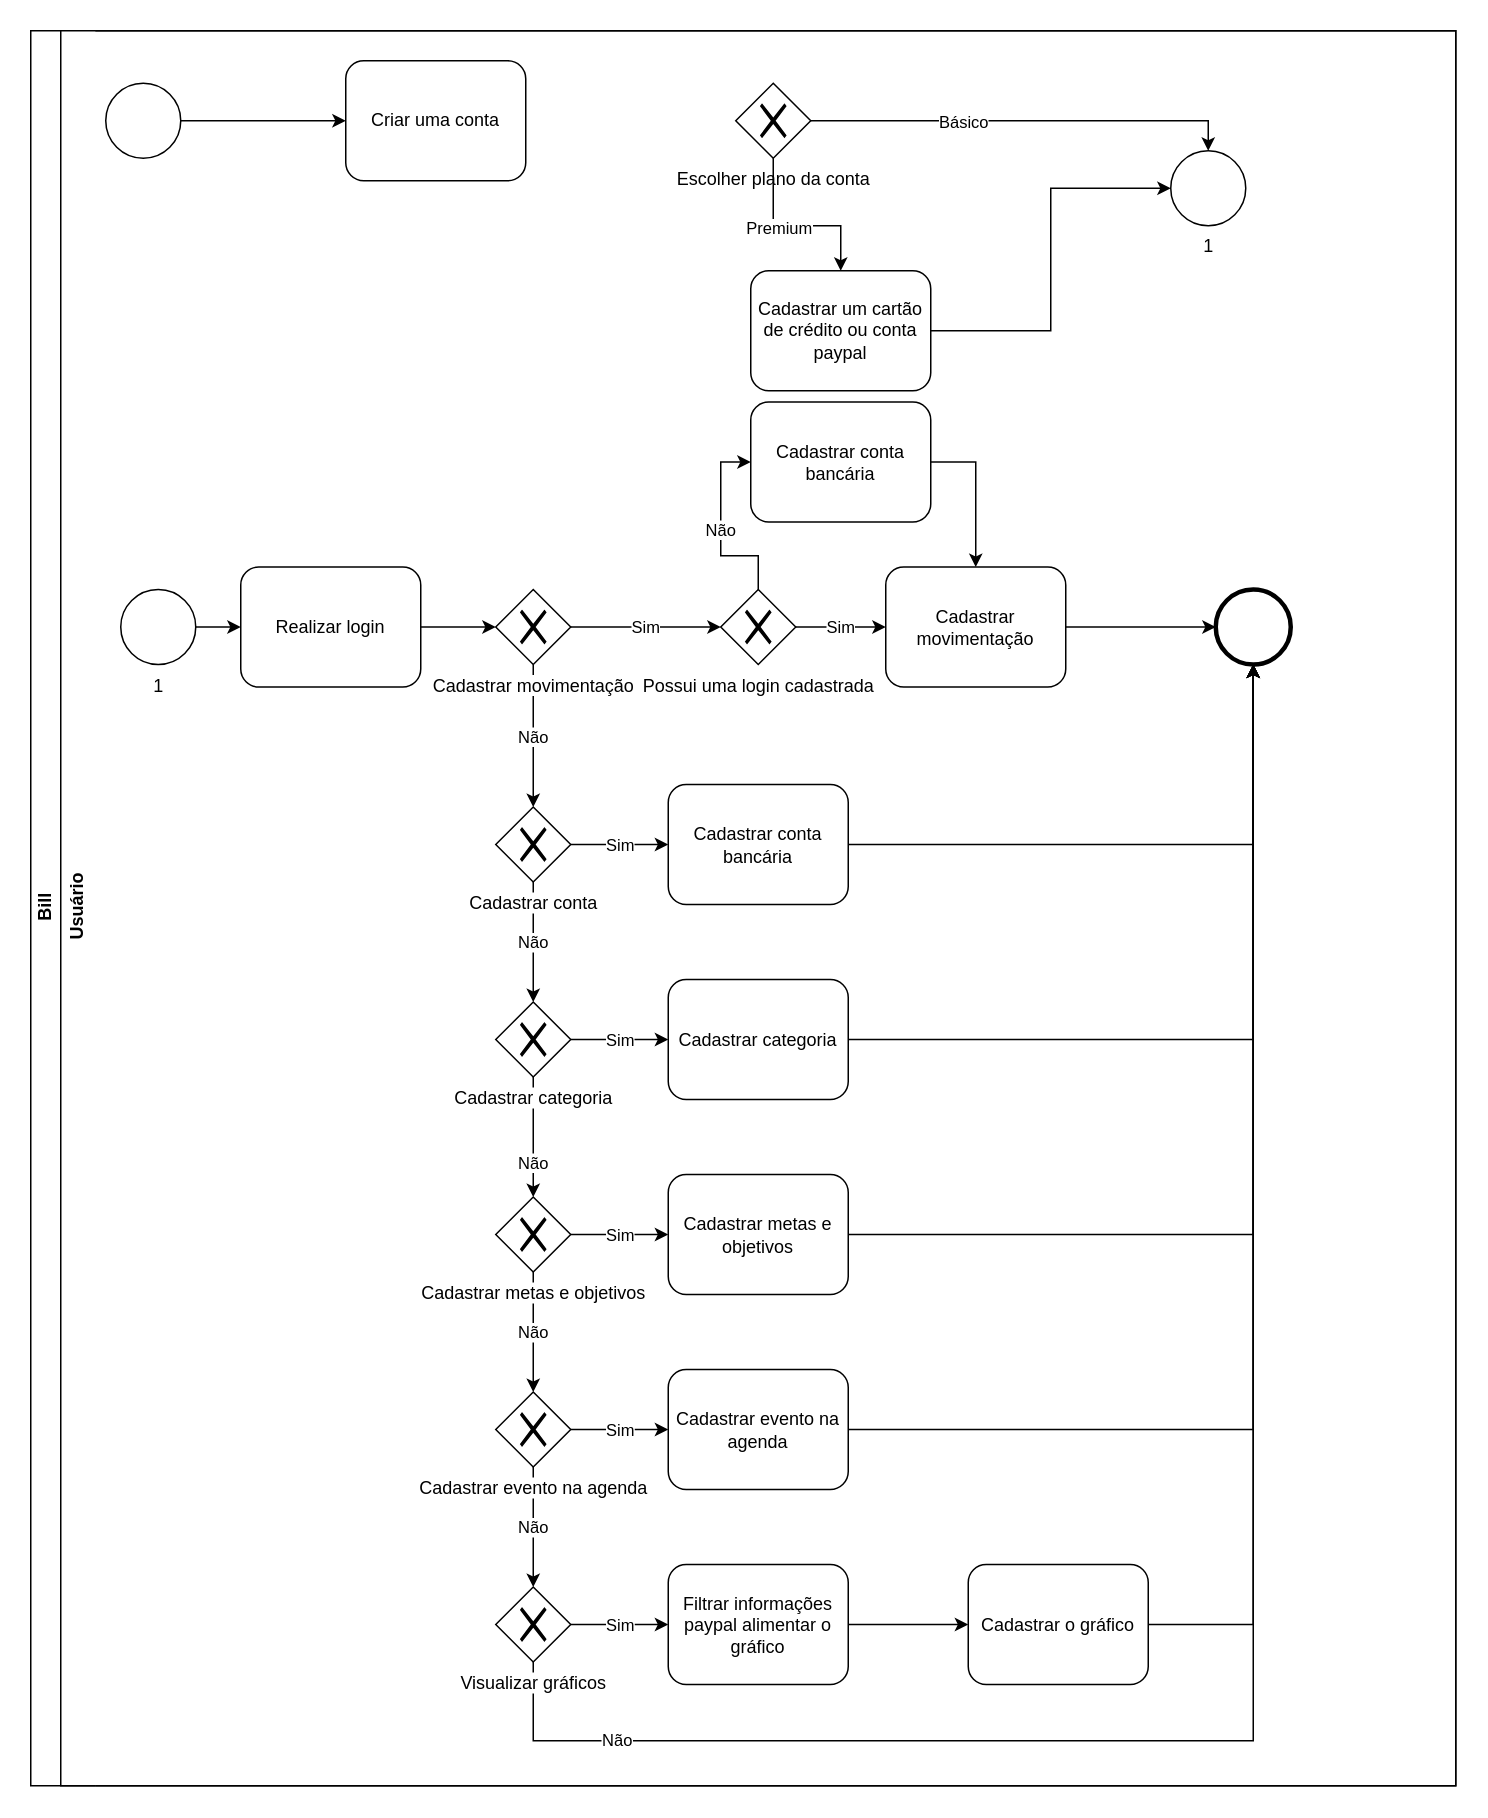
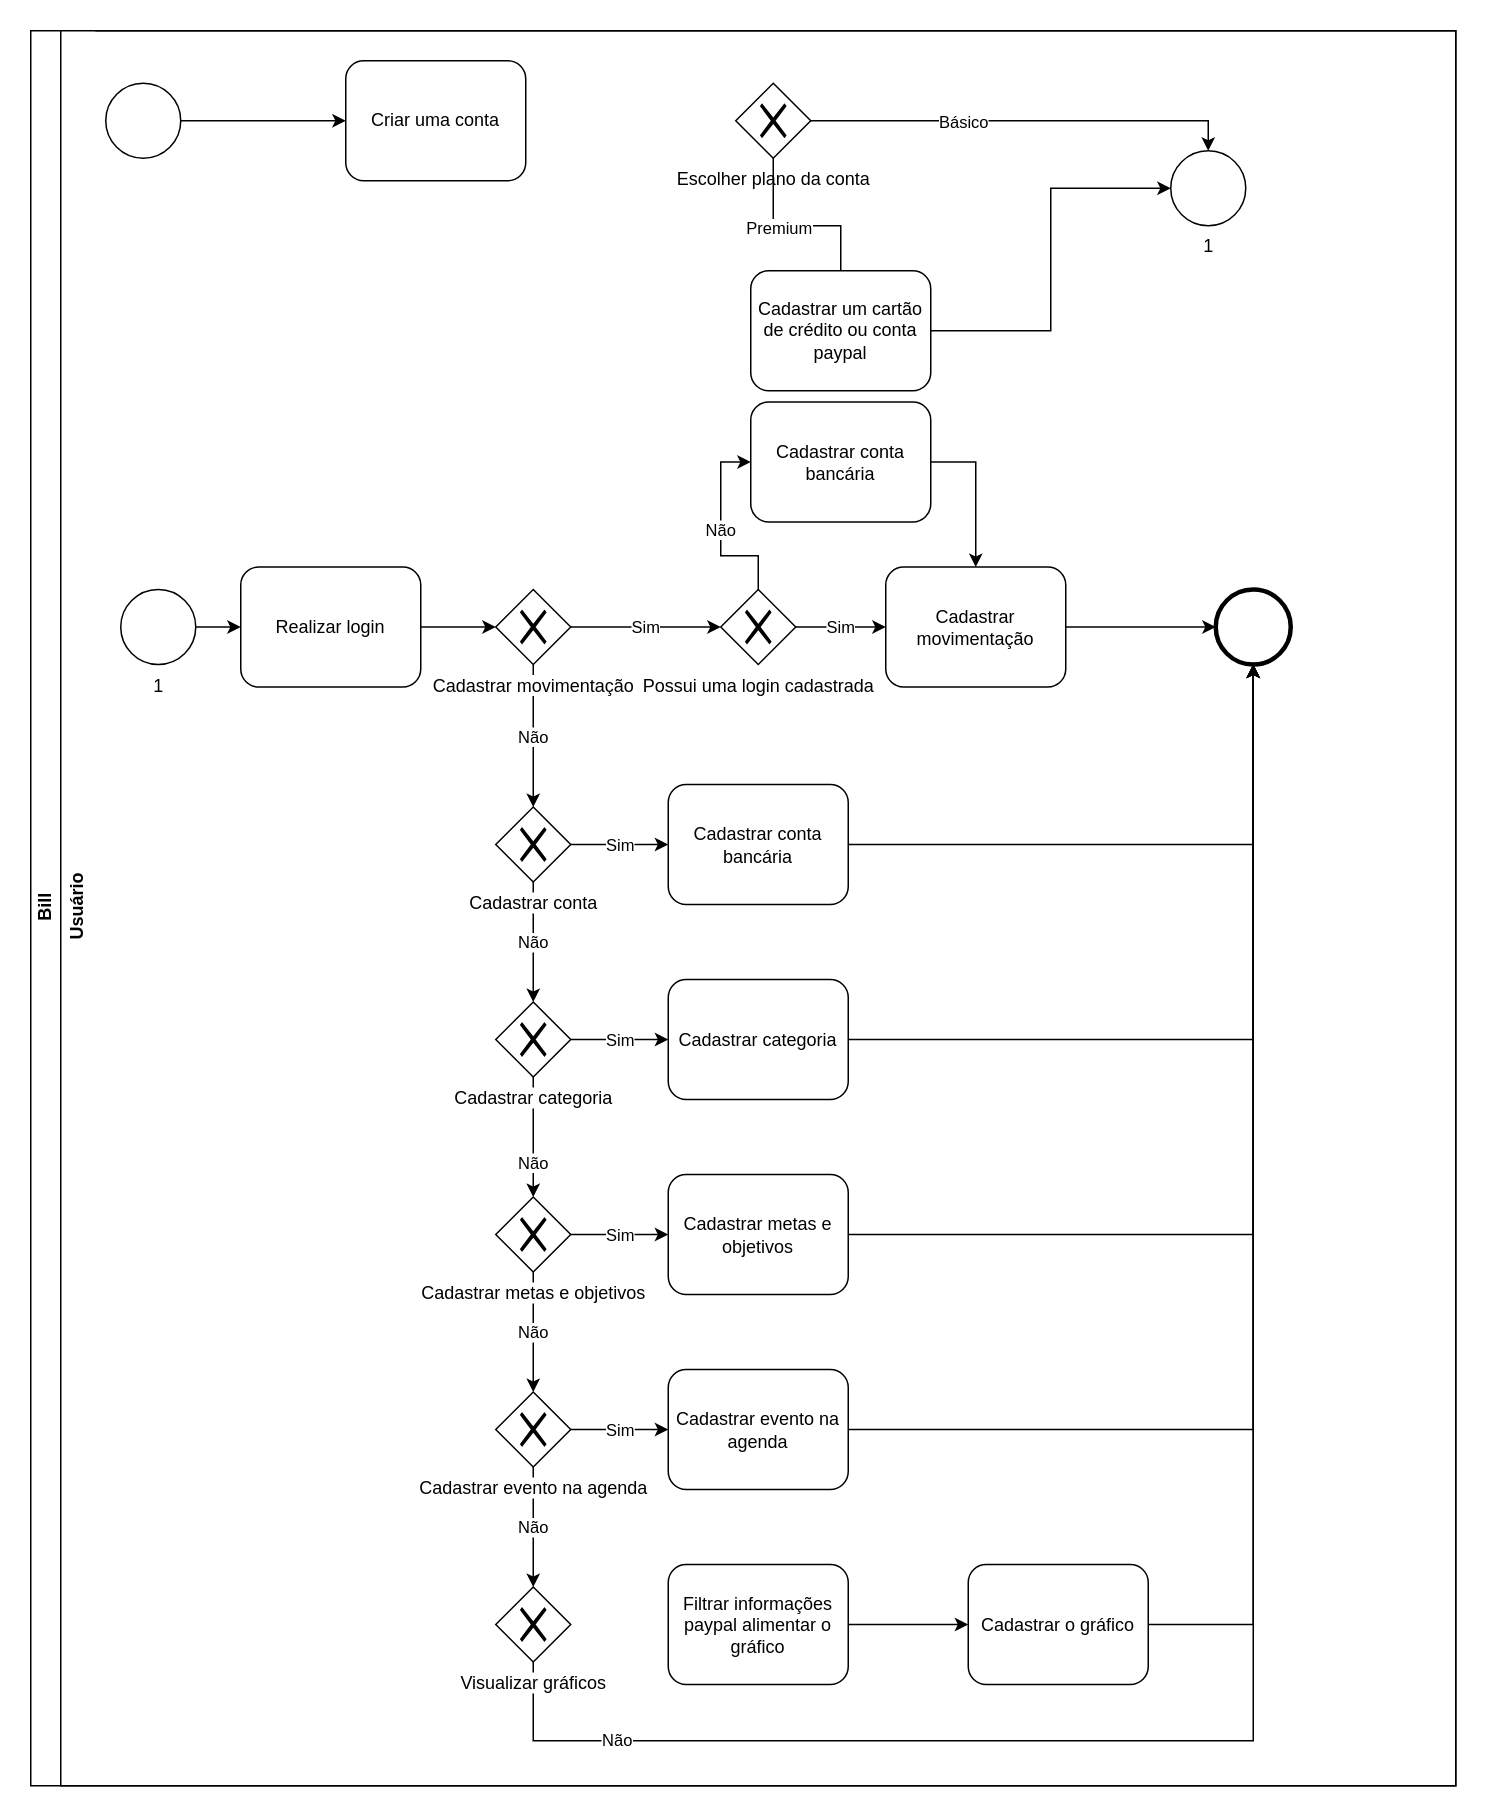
(841, 259) -> (841, 263)
(614, 1625) -> none
